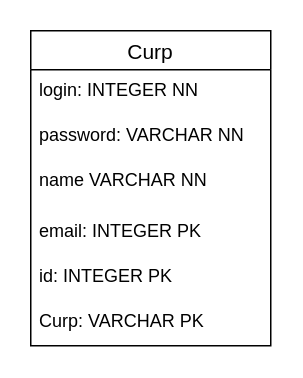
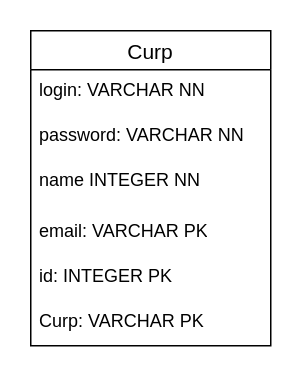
(114, 91) -> (114, 91)
(111, 181) -> (111, 181)
(114, 232) -> (114, 232)
